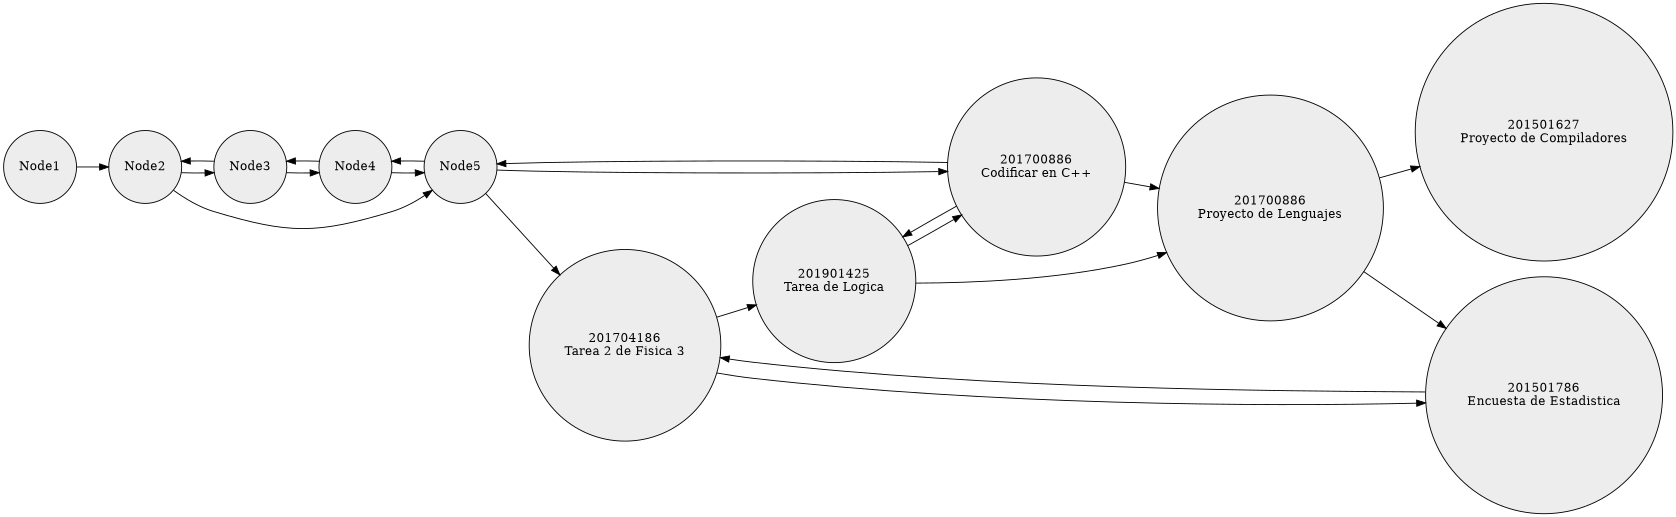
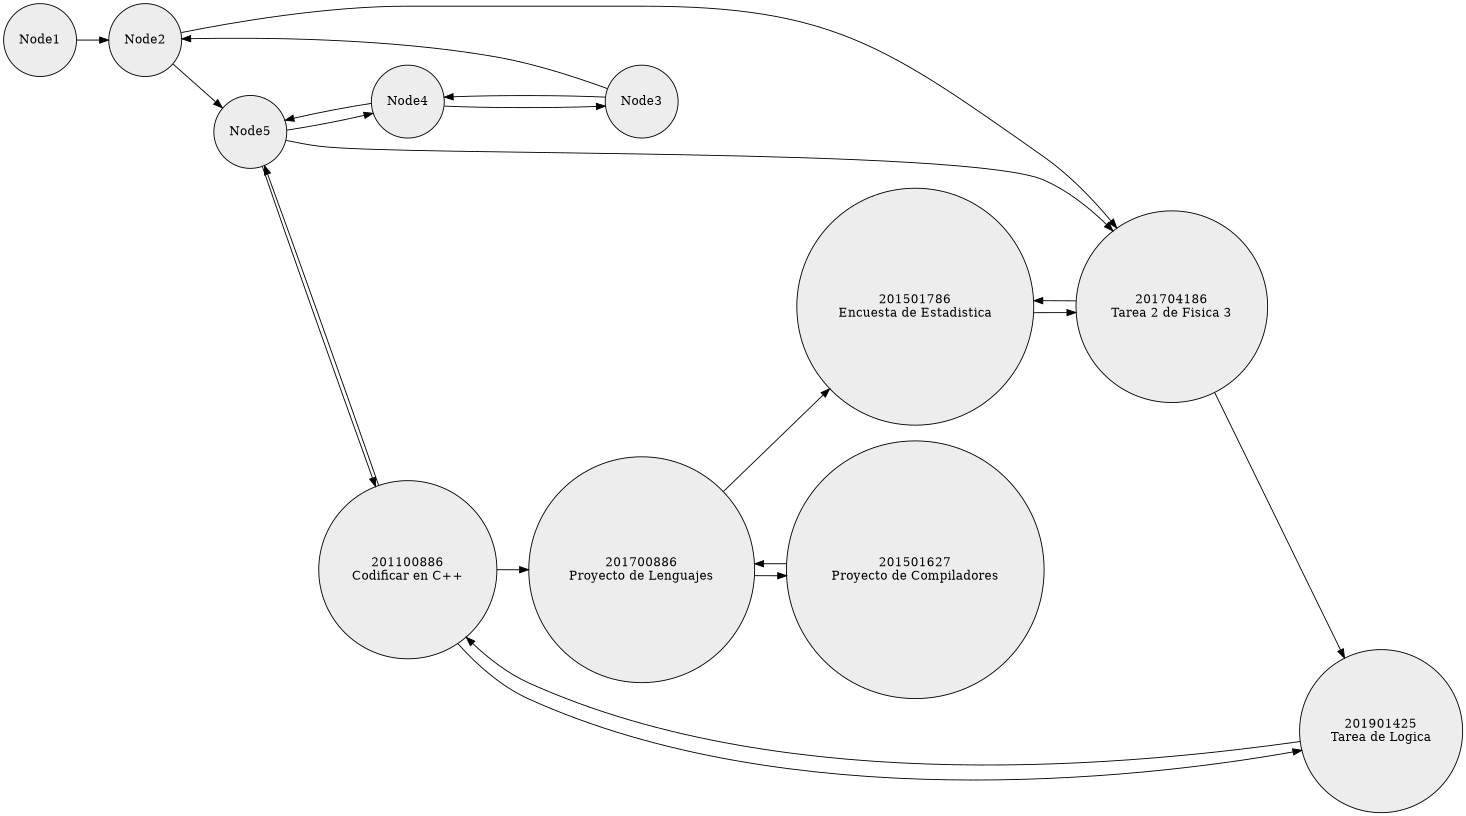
(1037, 167) -> (408, 570)
(193, 173) -> (677, 7)
(1038, 277) -> (775, 564)
